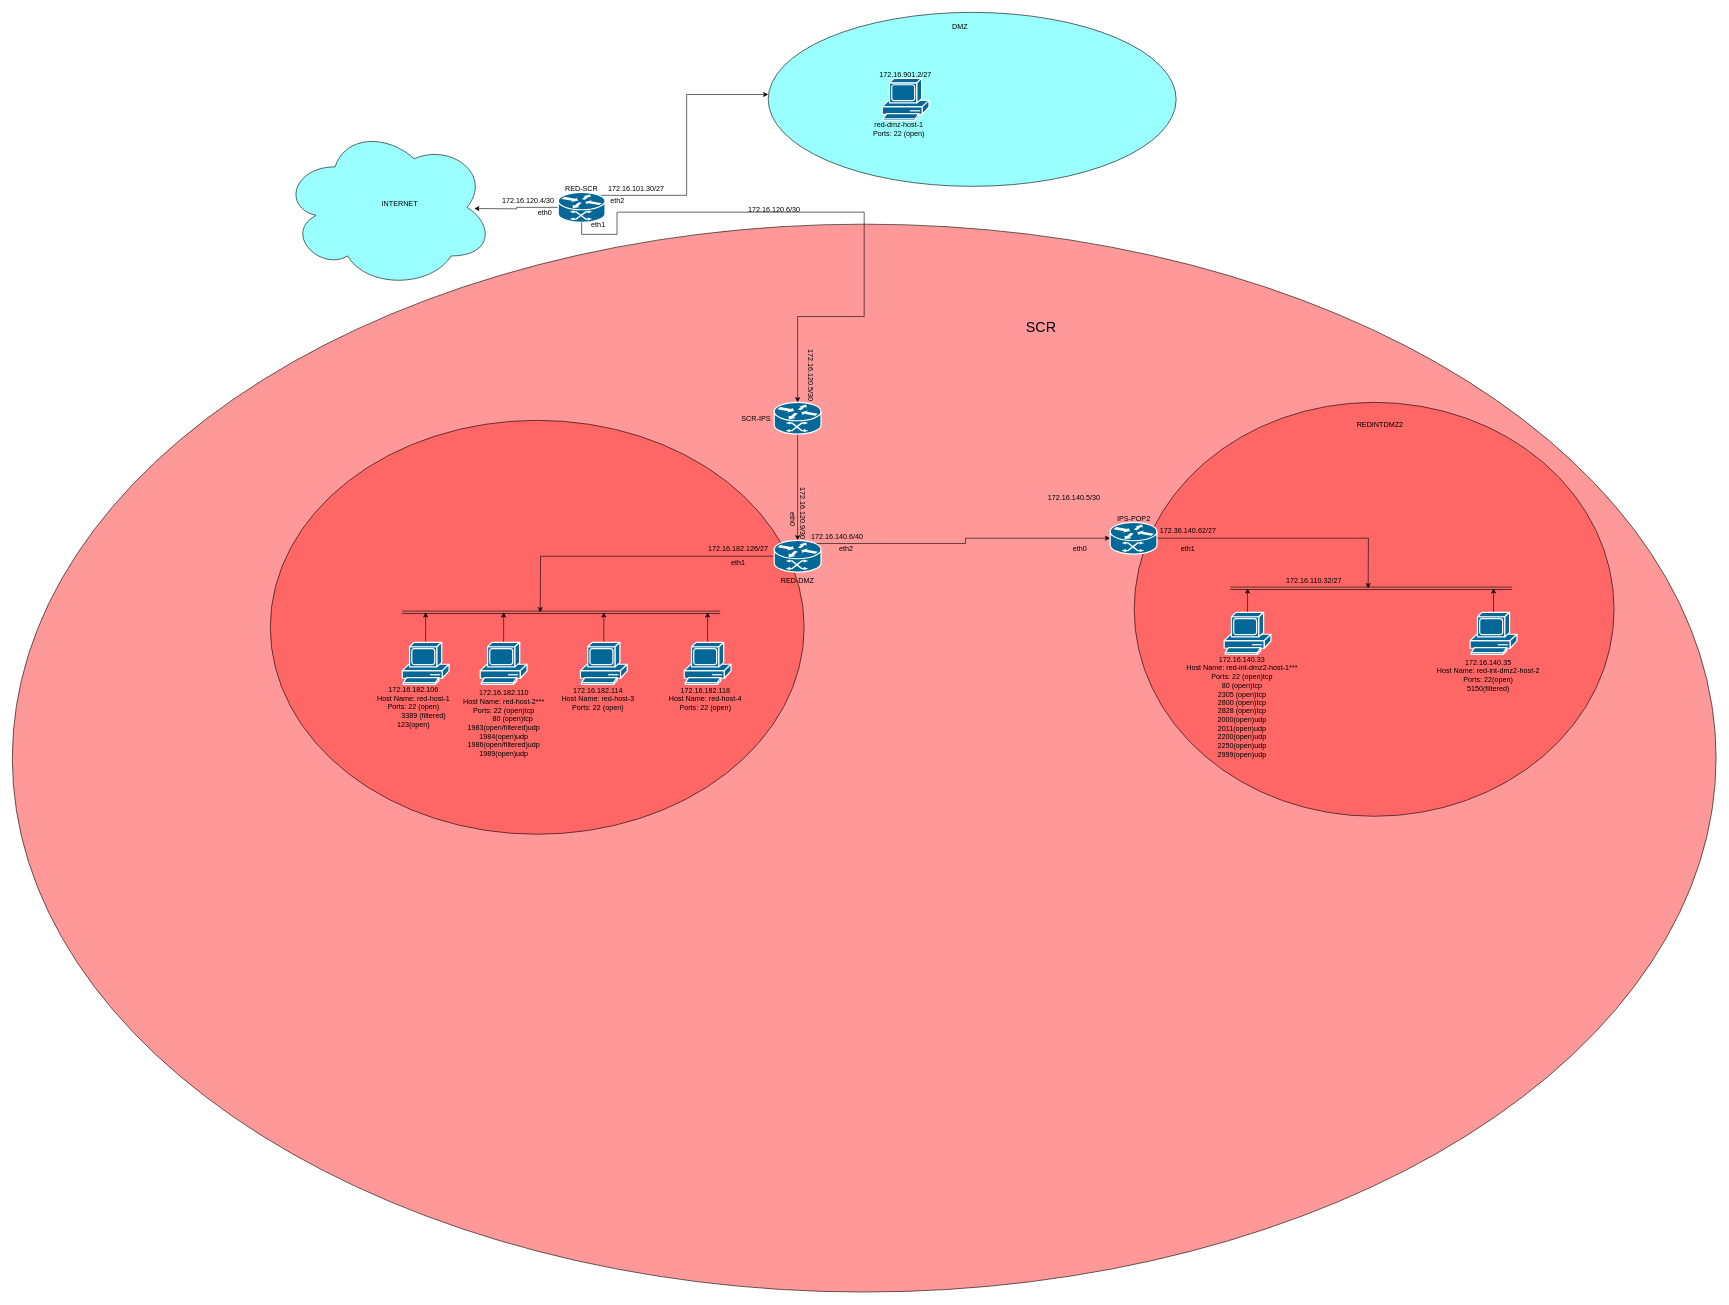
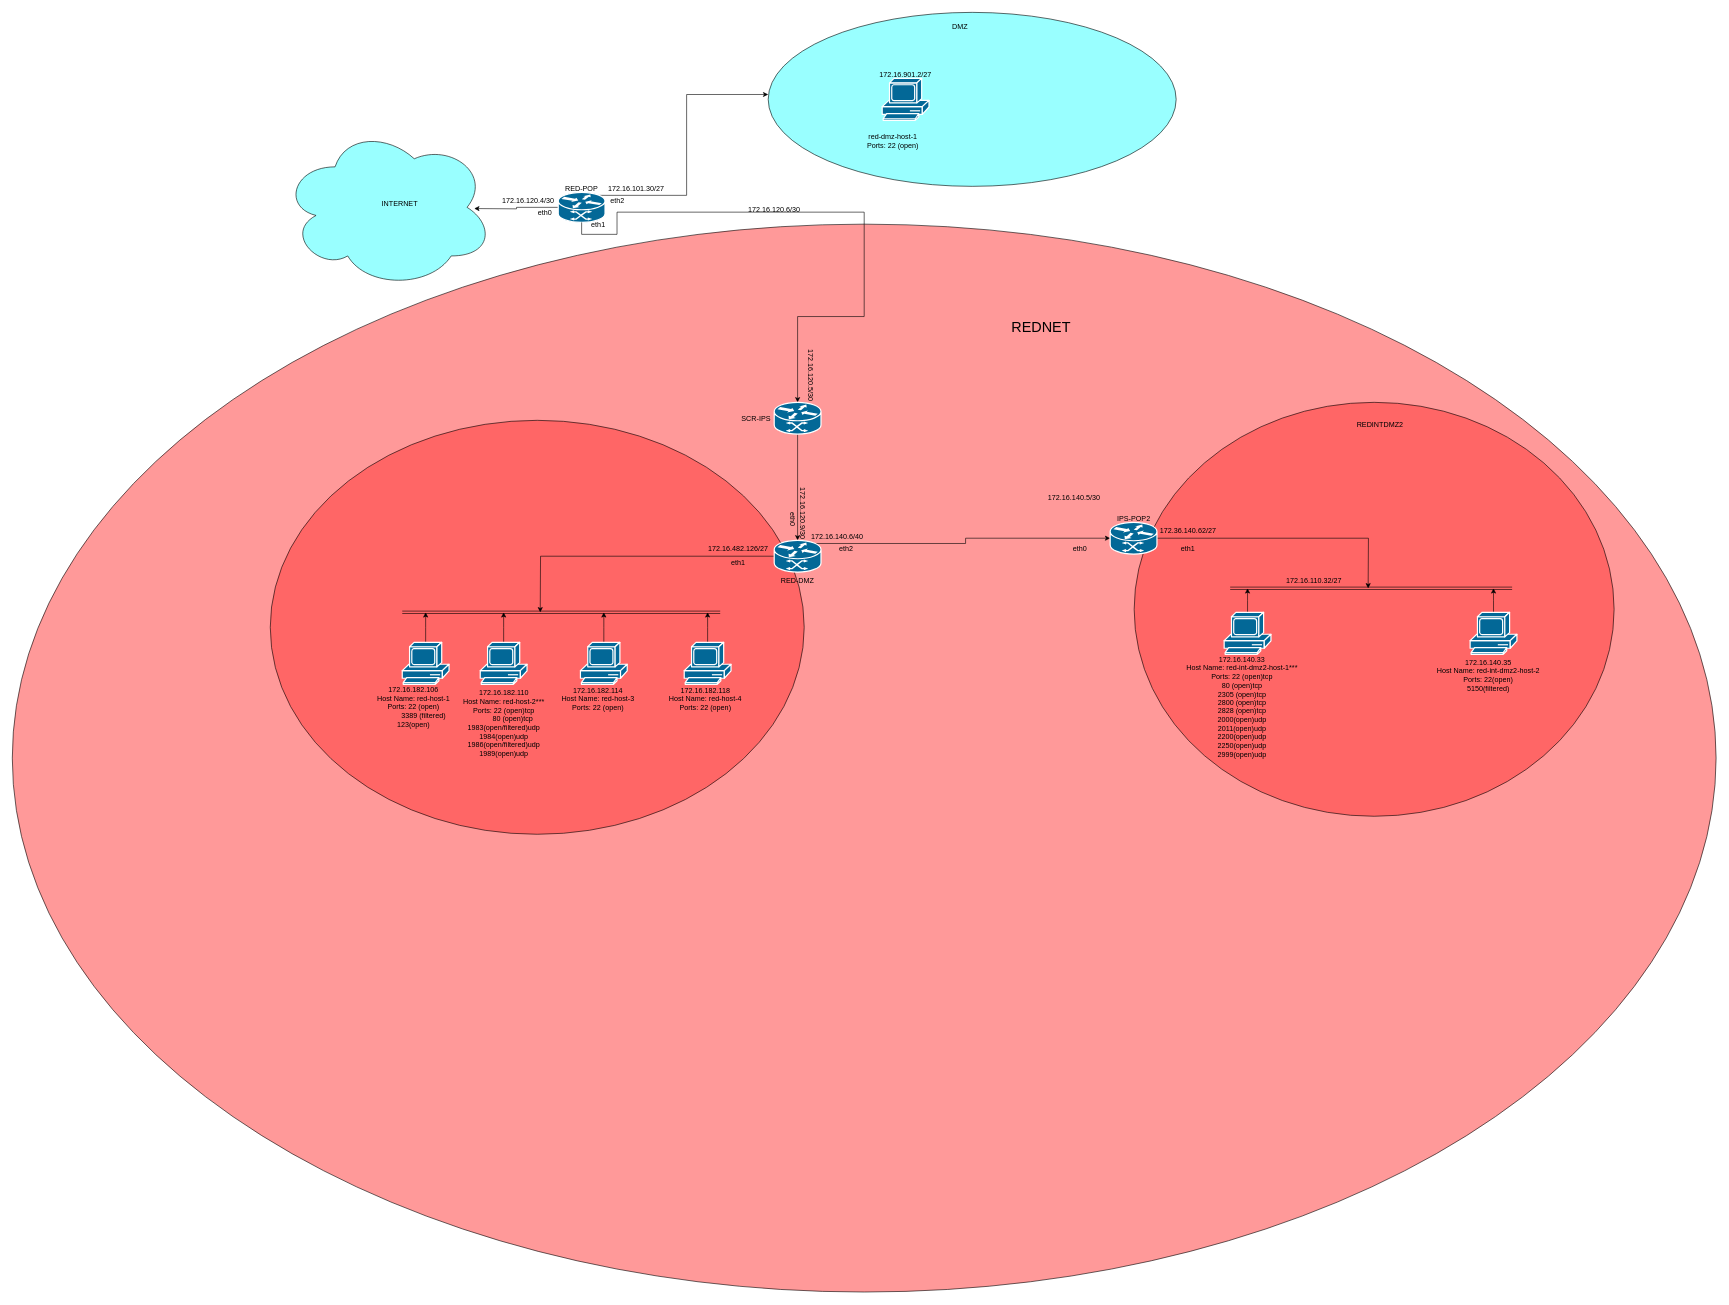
(899, 129) -> (893, 141)
(582, 189) -> (582, 189)
(1041, 327) -> (1041, 327)
(738, 549) -> (738, 549)
